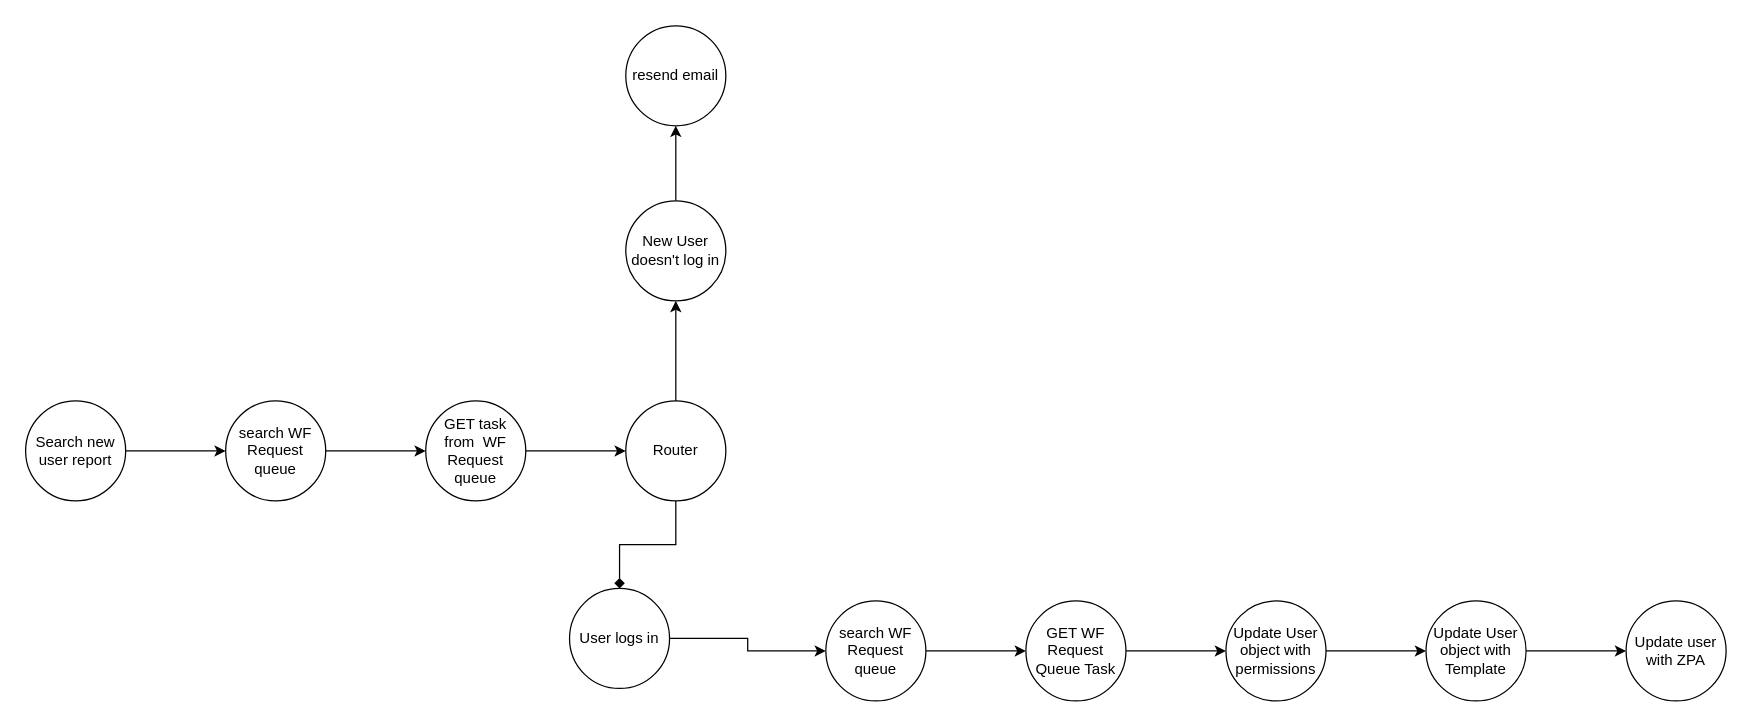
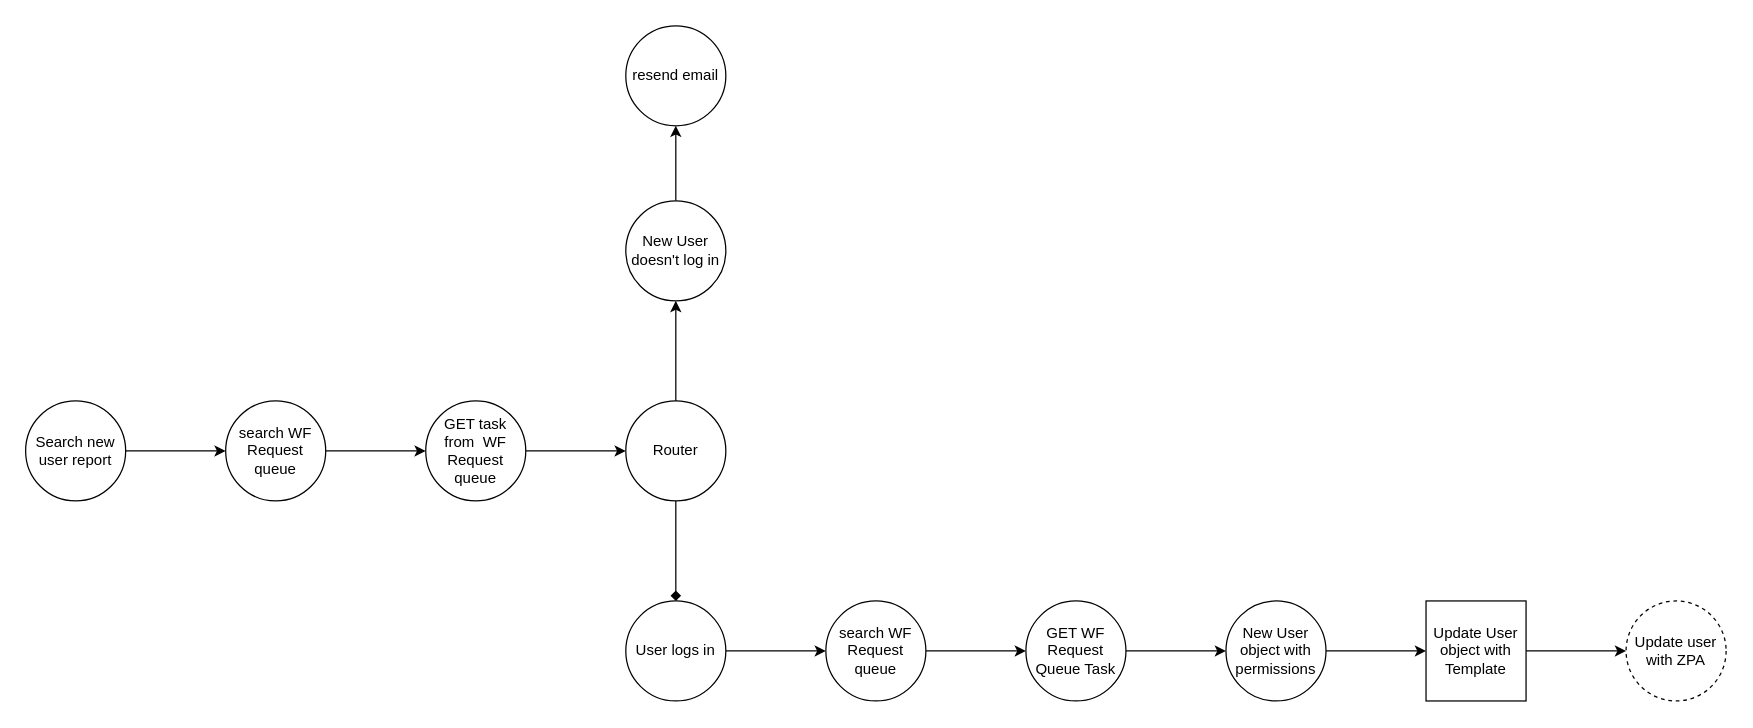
(619, 638) -> (676, 651)
(1276, 651) -> (1276, 651)
(1476, 651) -> (1476, 651)
(1676, 651) -> (1676, 651)
